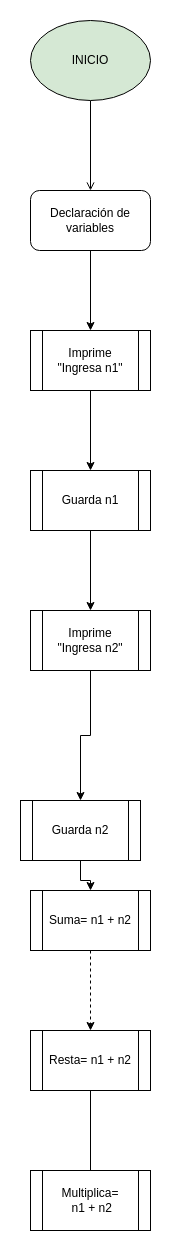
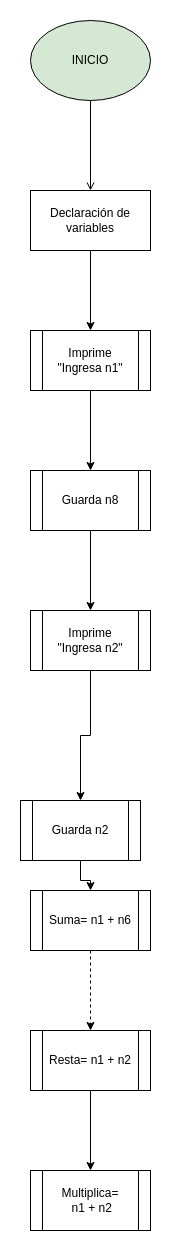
(91, 221) -> (91, 221)
(91, 501) -> (91, 501)
(91, 921) -> (91, 921)
(91, 1165) -> (91, 1162)
